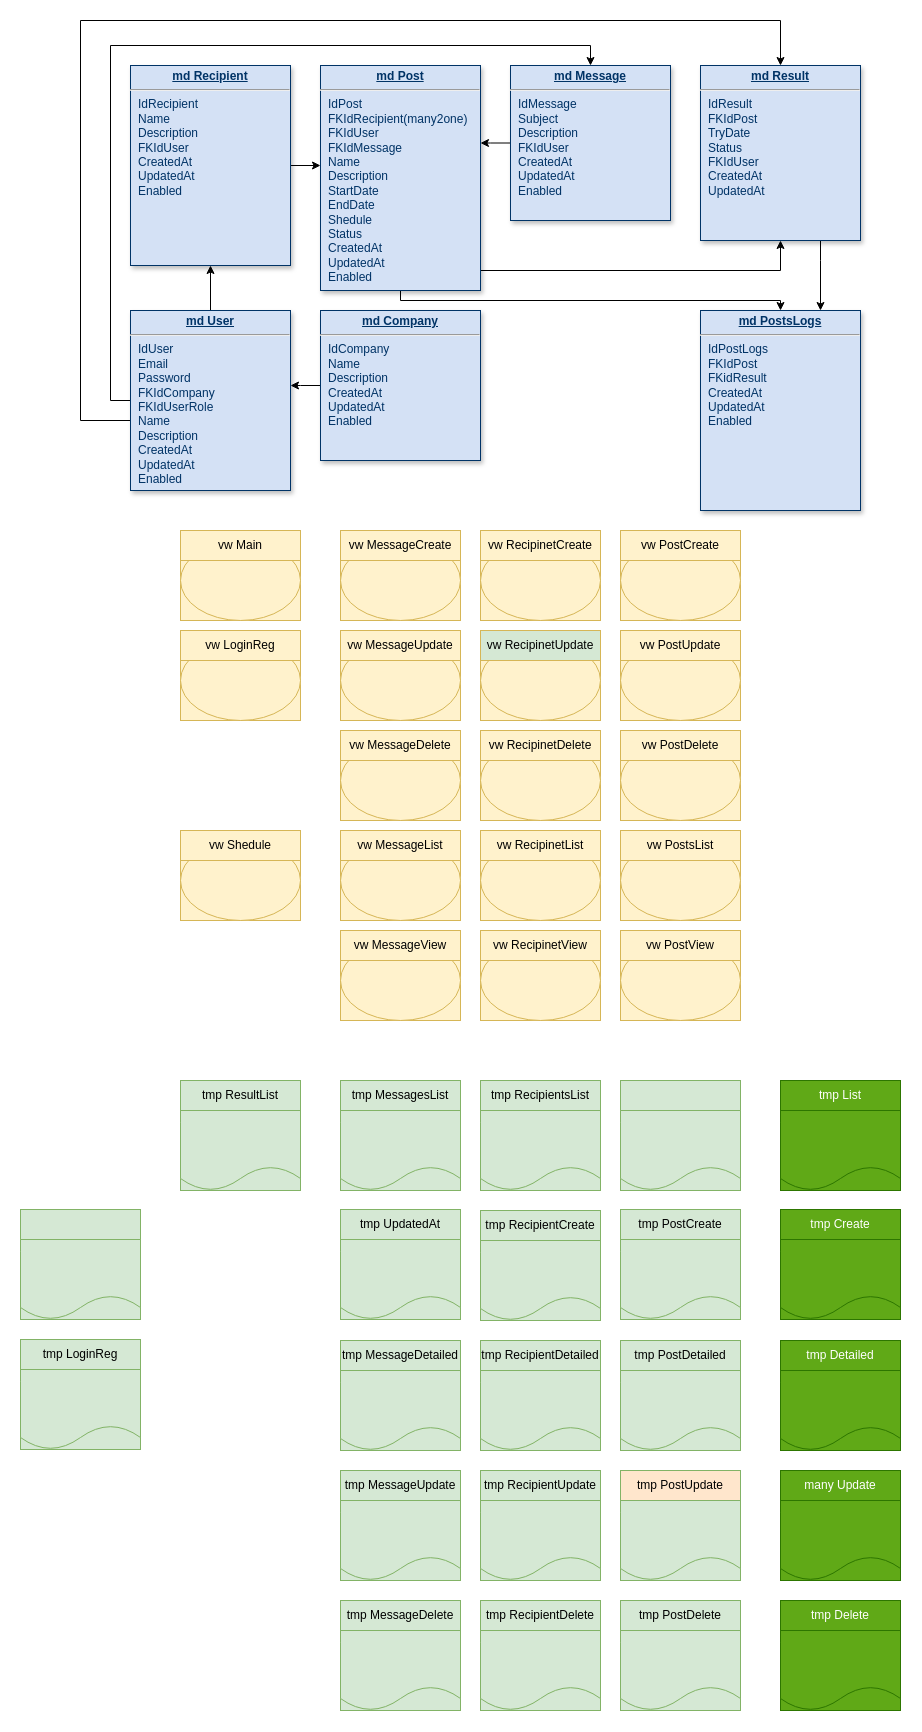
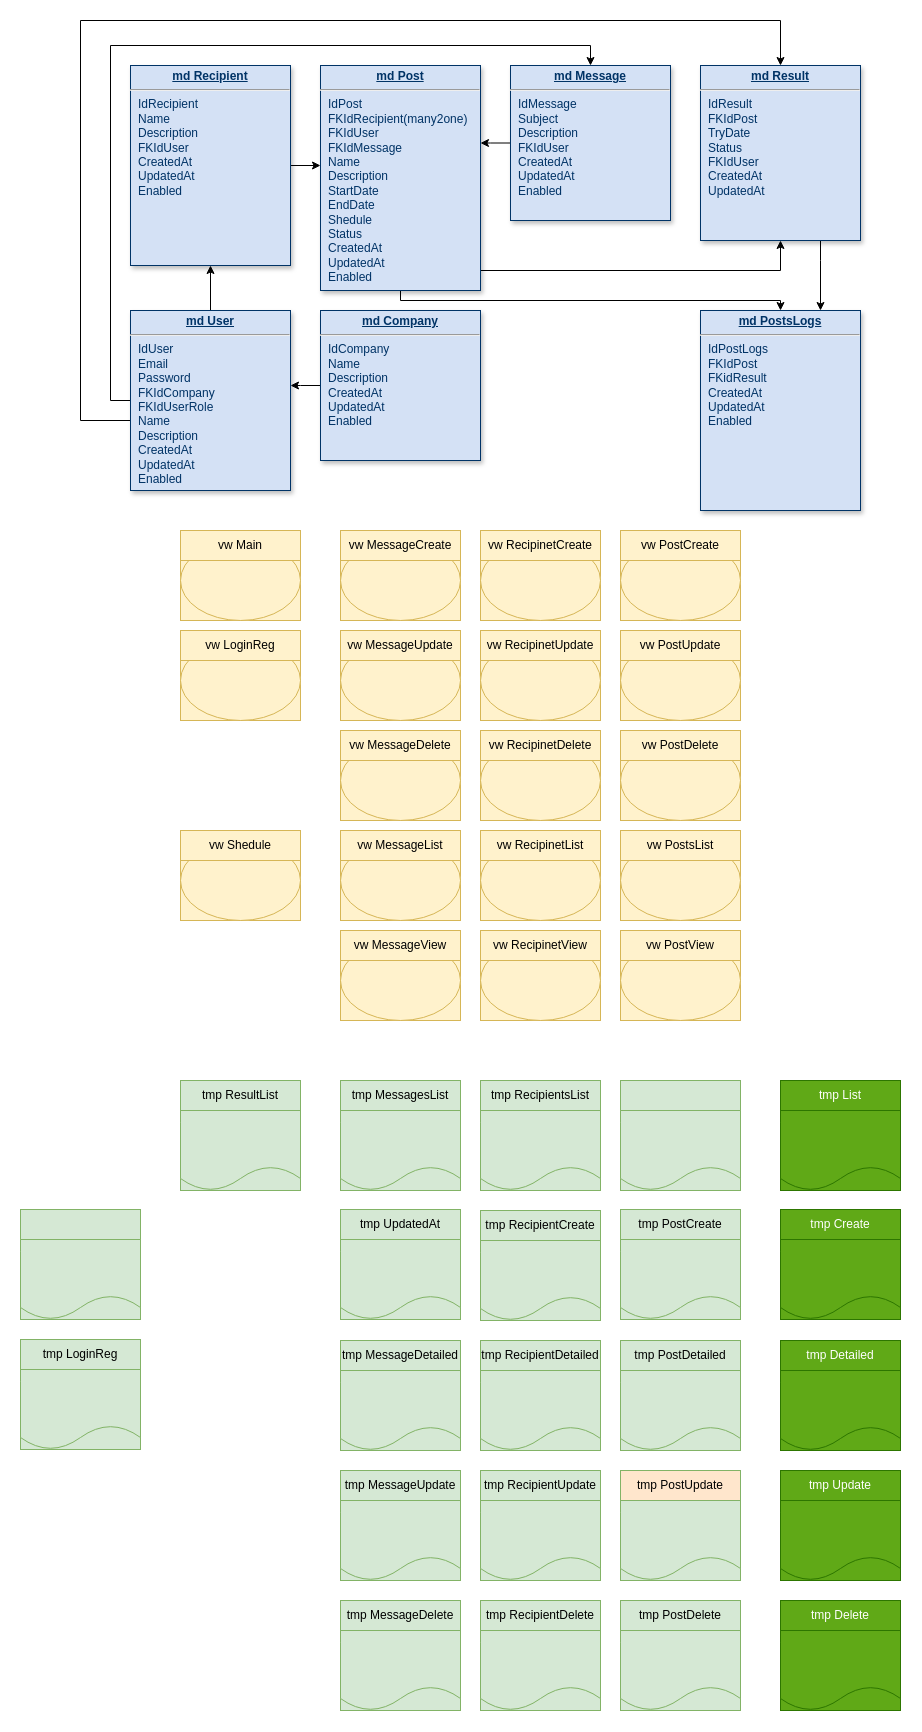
(541, 646) -> (541, 646)
(841, 1486) -> (841, 1486)
